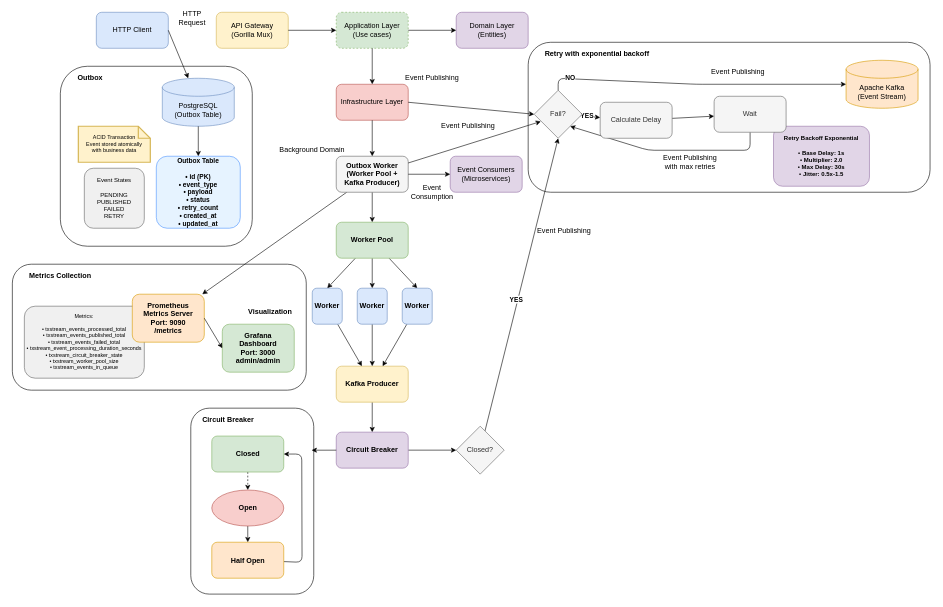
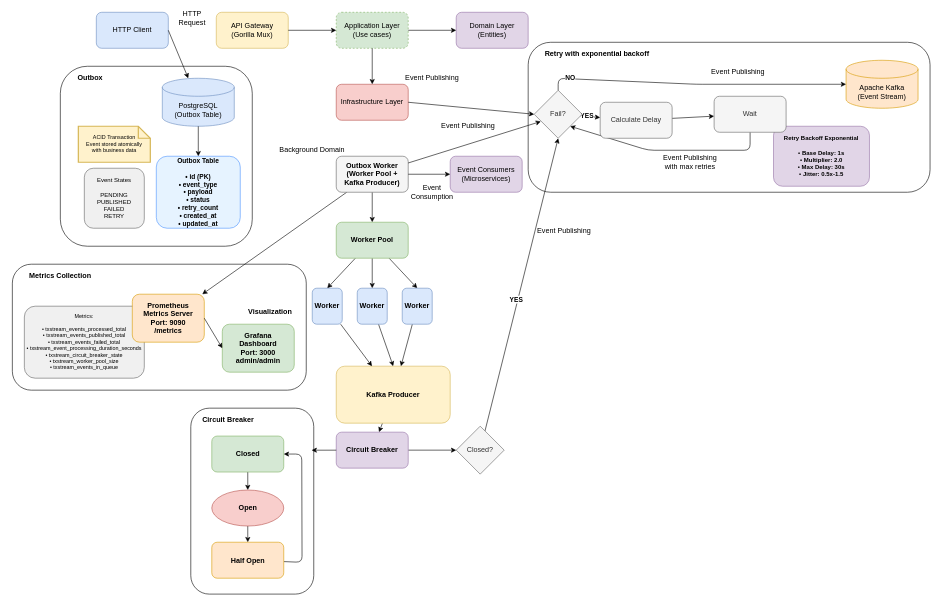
(372, 150) -> none
(372, 384) -> (393, 395)
(248, 479) -> (248, 479)
